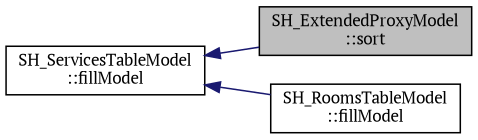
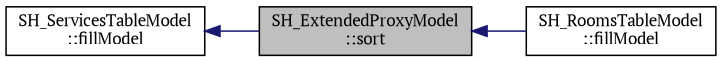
(245, 91) -> (507, 31)
